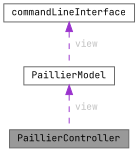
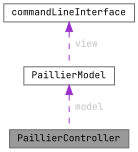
(84, 107) -> (87, 107)
